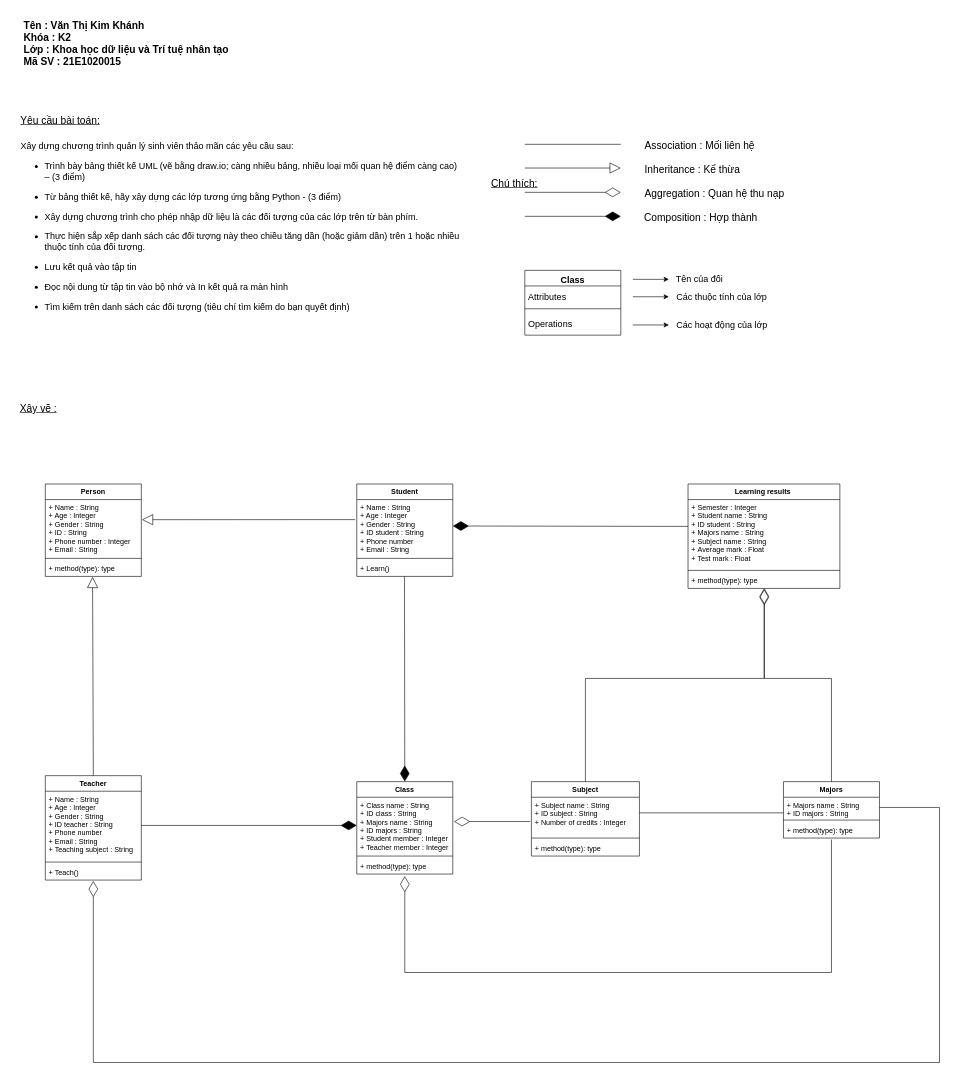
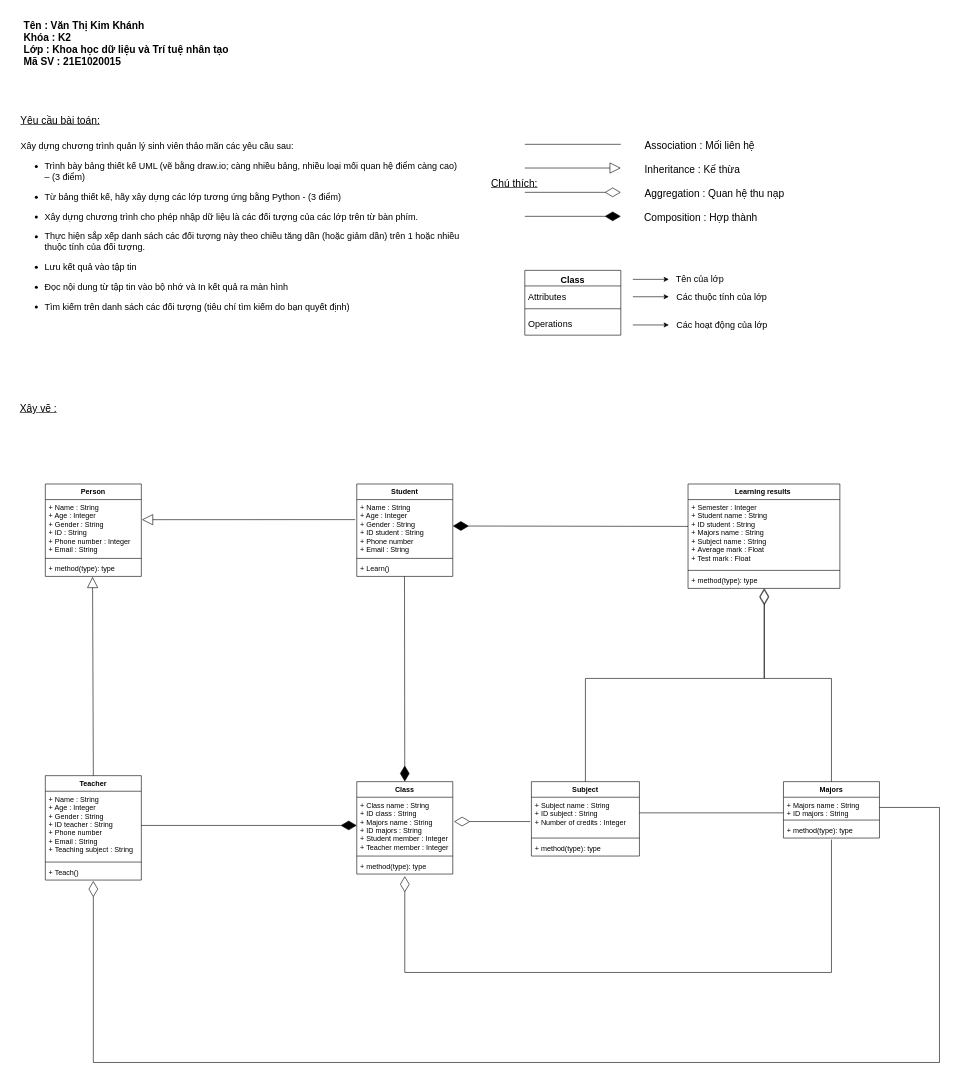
(700, 279) -> (700, 279)
